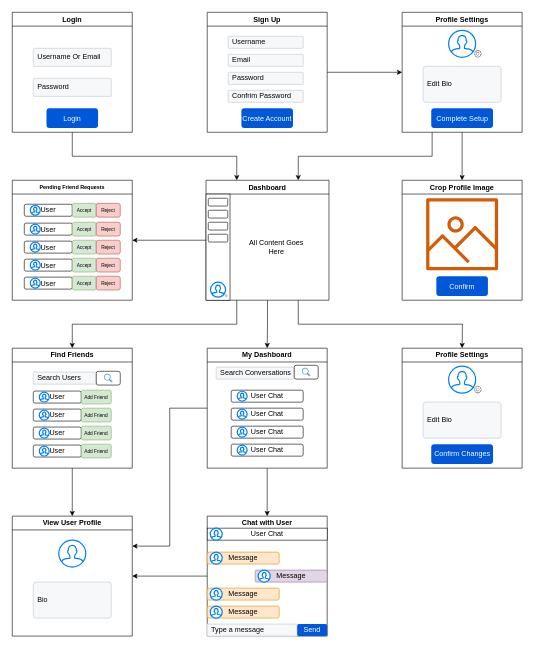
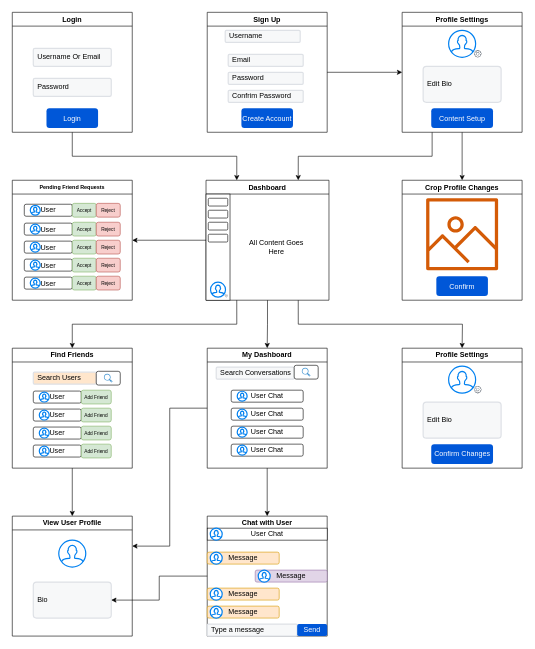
(266, 42) -> (263, 36)
(463, 119) -> (463, 119)
(462, 188) -> (462, 188)
(65, 378) -> (65, 378)
(137, 576) -> (116, 600)
